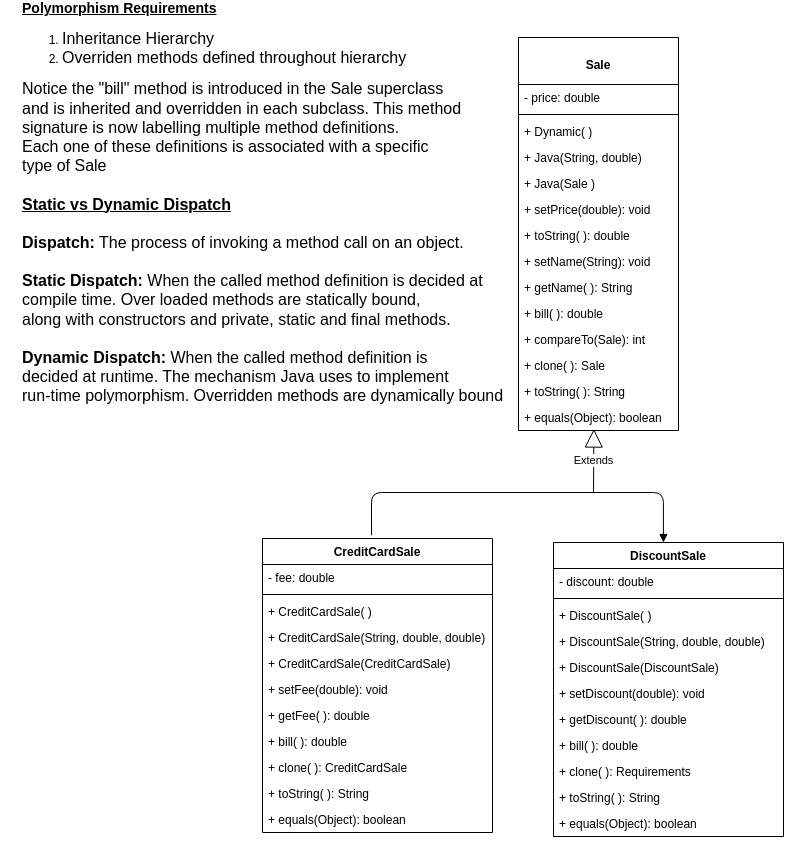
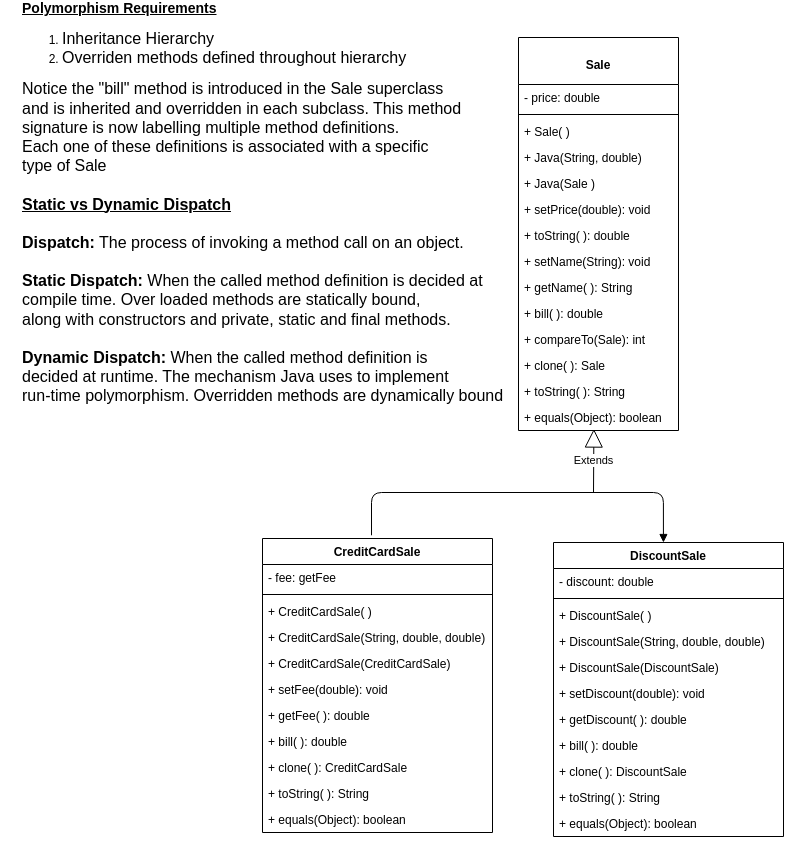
(560, 132) -> (550, 132)
(305, 578) -> (307, 578)
(630, 772) -> (629, 772)
